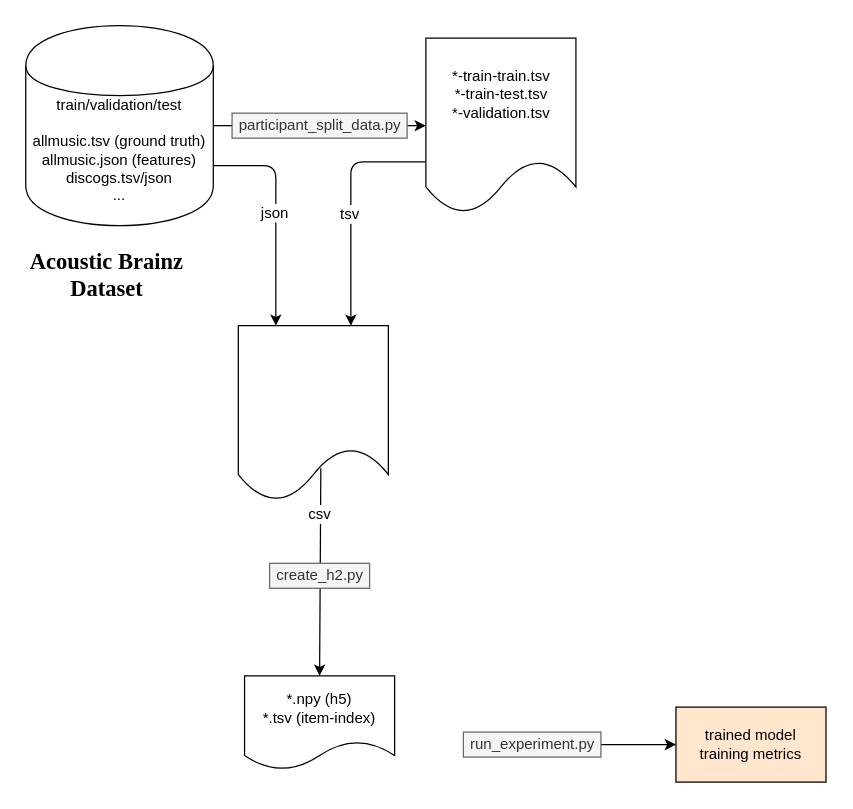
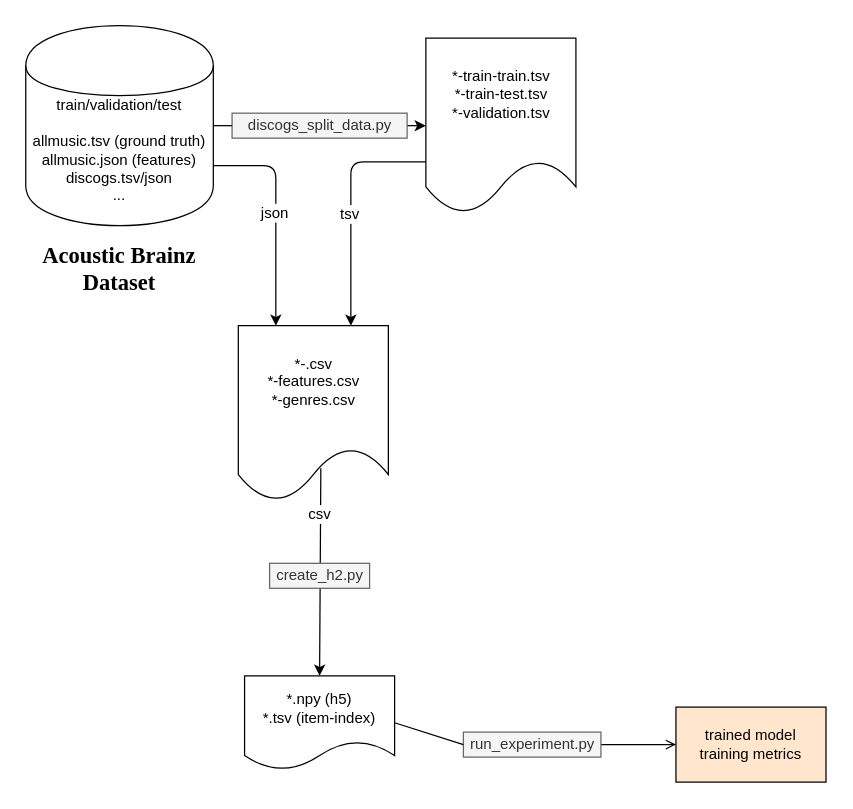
(320, 126) -> (320, 126)
(107, 276) -> (119, 269)
none -> (313, 382)
none -> (429, 733)
(666, 744) -> (668, 744)
